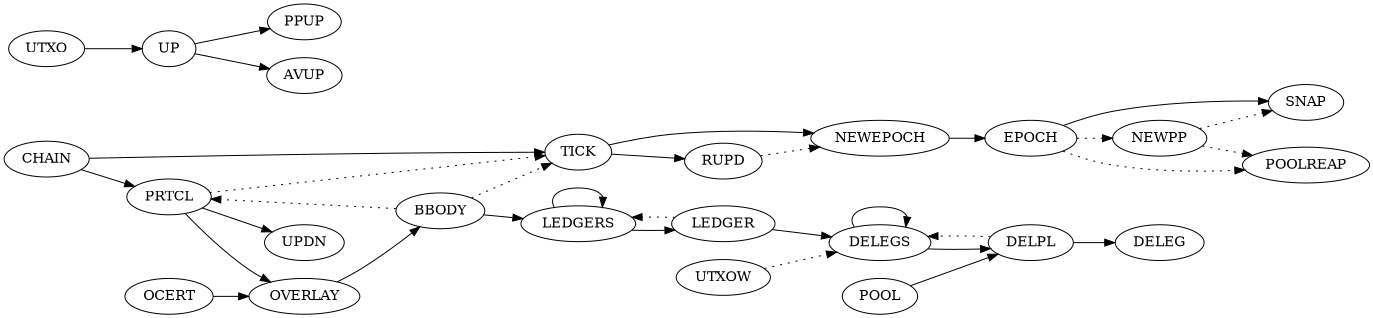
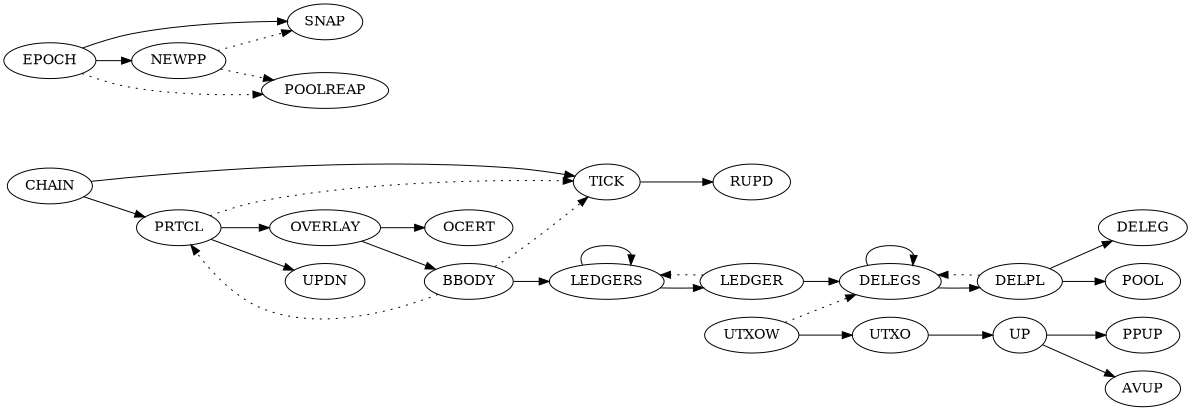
(880, 138) -> none
(1090, 138) -> (109, 61)
(949, 272) -> (1079, 281)
(226, 296) -> (398, 228)
none -> (820, 335)
